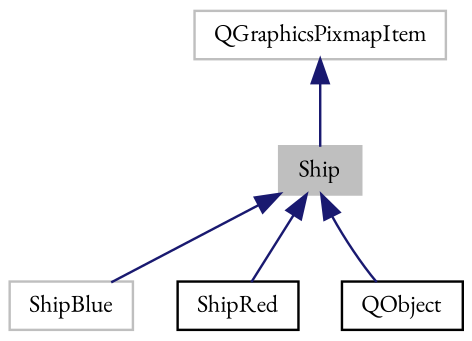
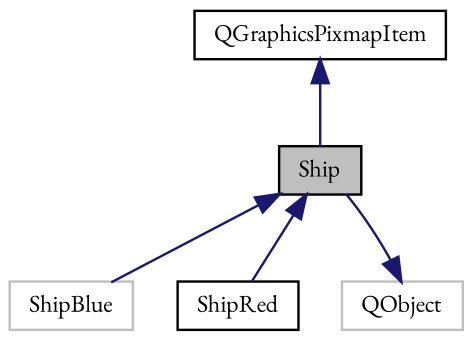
(320, 35) -> (320, 35)
(320, 170) -> (320, 170)
(353, 250) -> (370, 226)
(402, 306) -> (402, 306)
